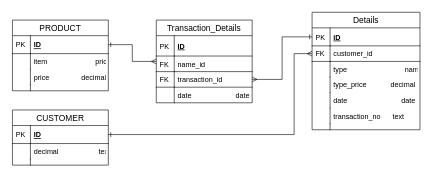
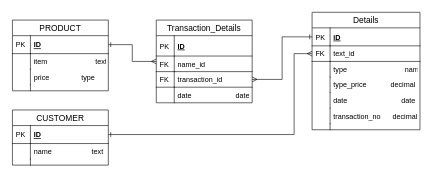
(355, 54) -> (347, 54)
(87, 62) -> (86, 62)
(80, 77) -> (76, 77)
(378, 116) -> (382, 116)
(85, 152) -> (81, 152)
